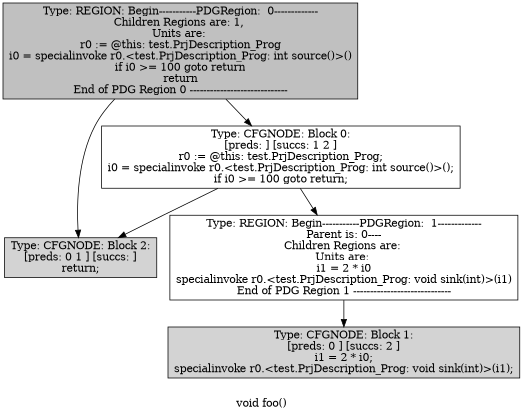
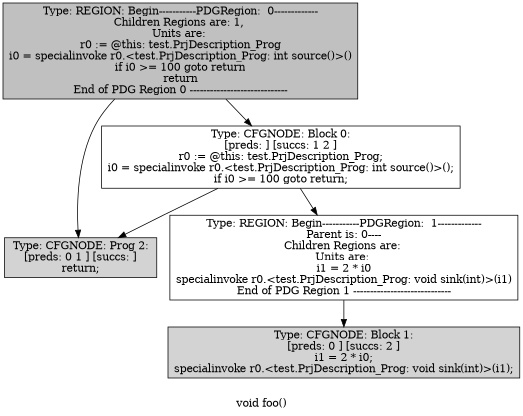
(81, 258) -> (81, 258)
